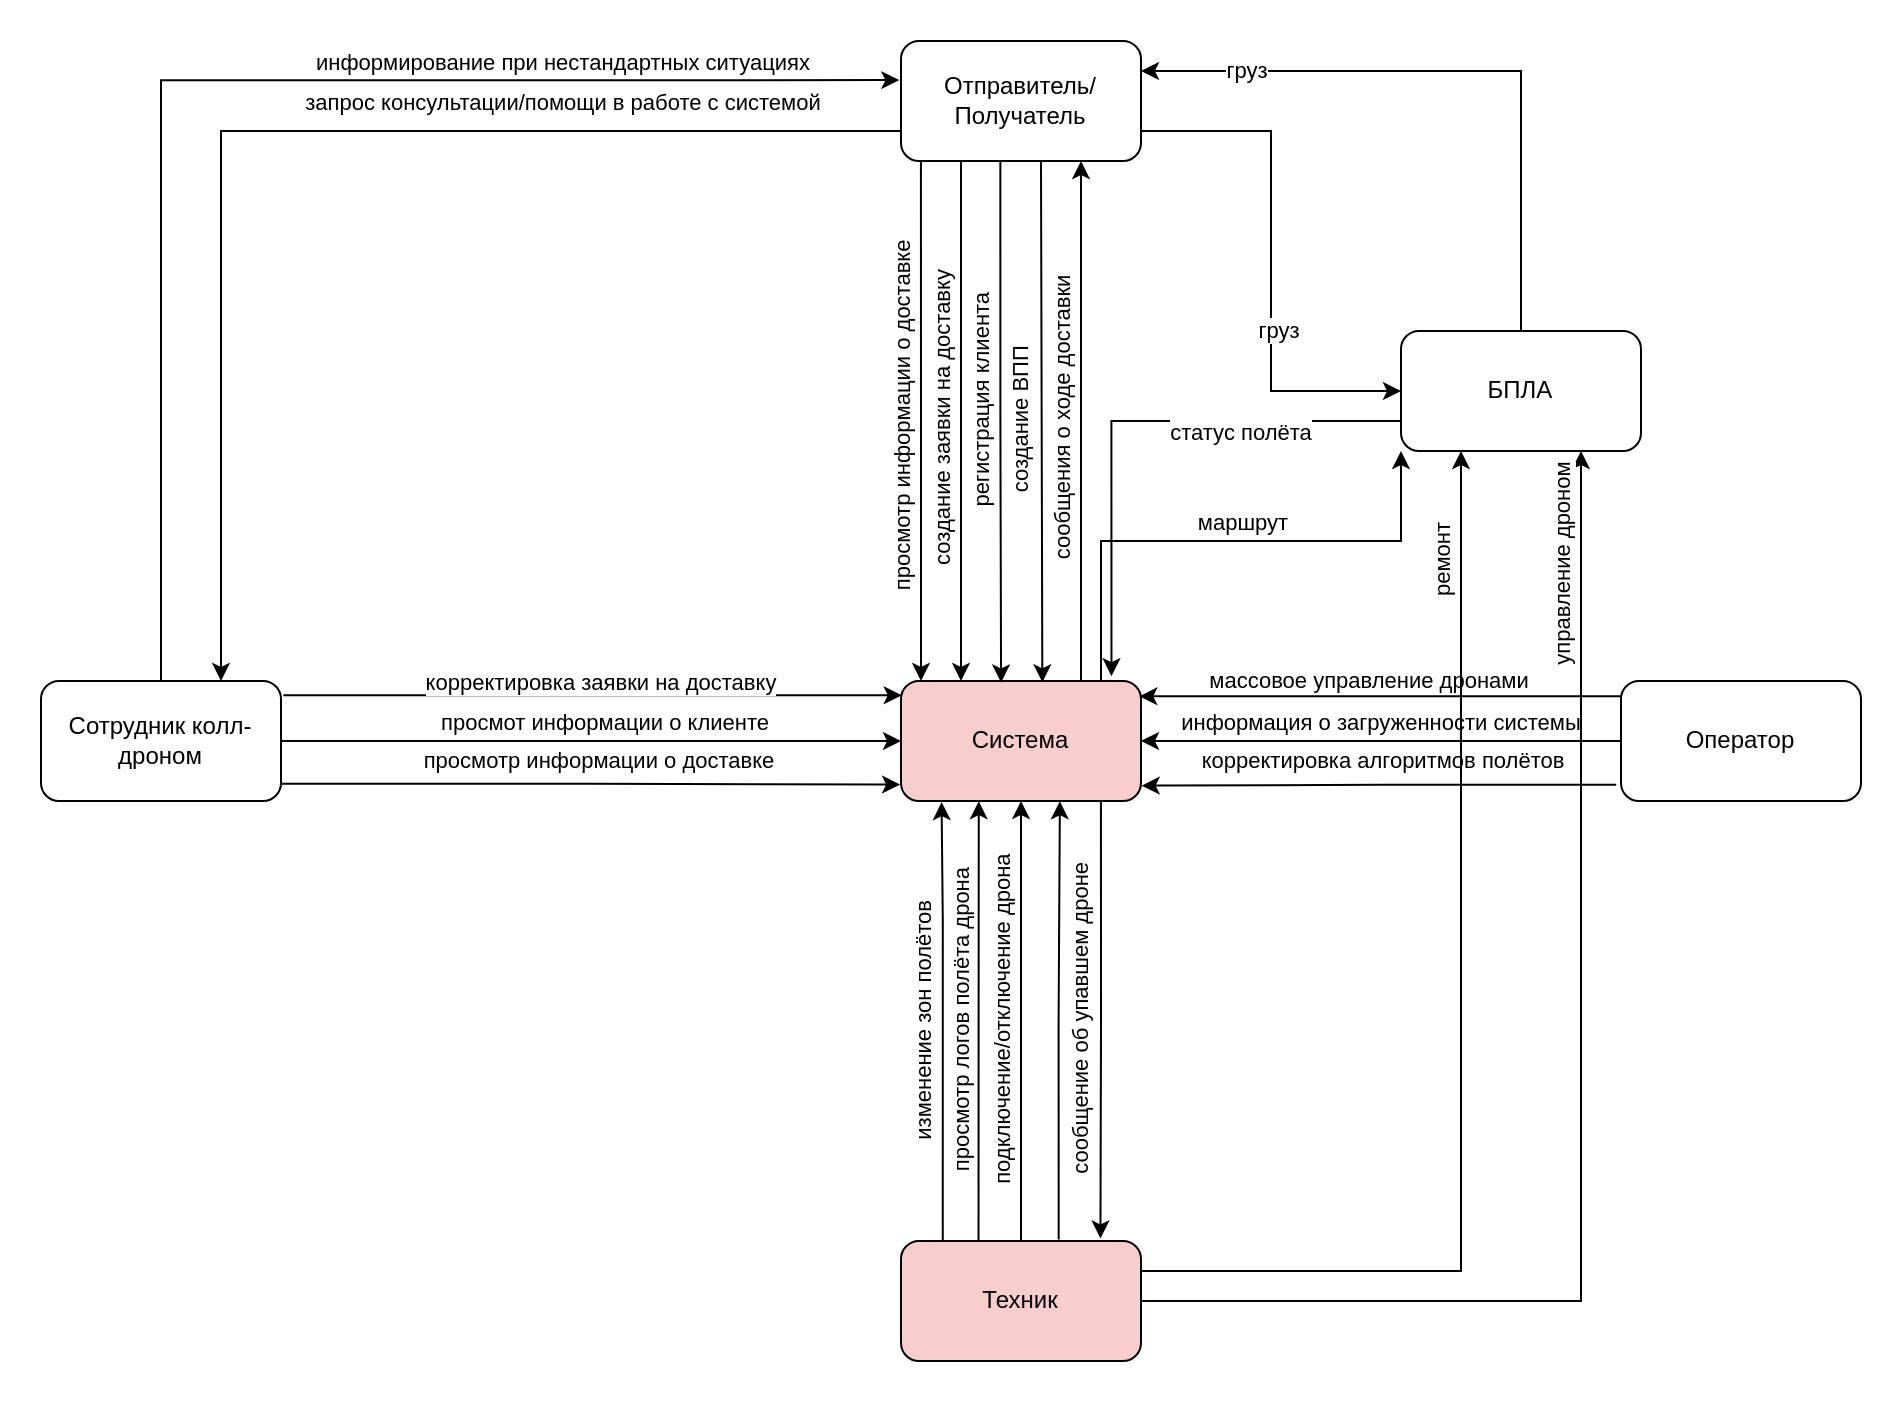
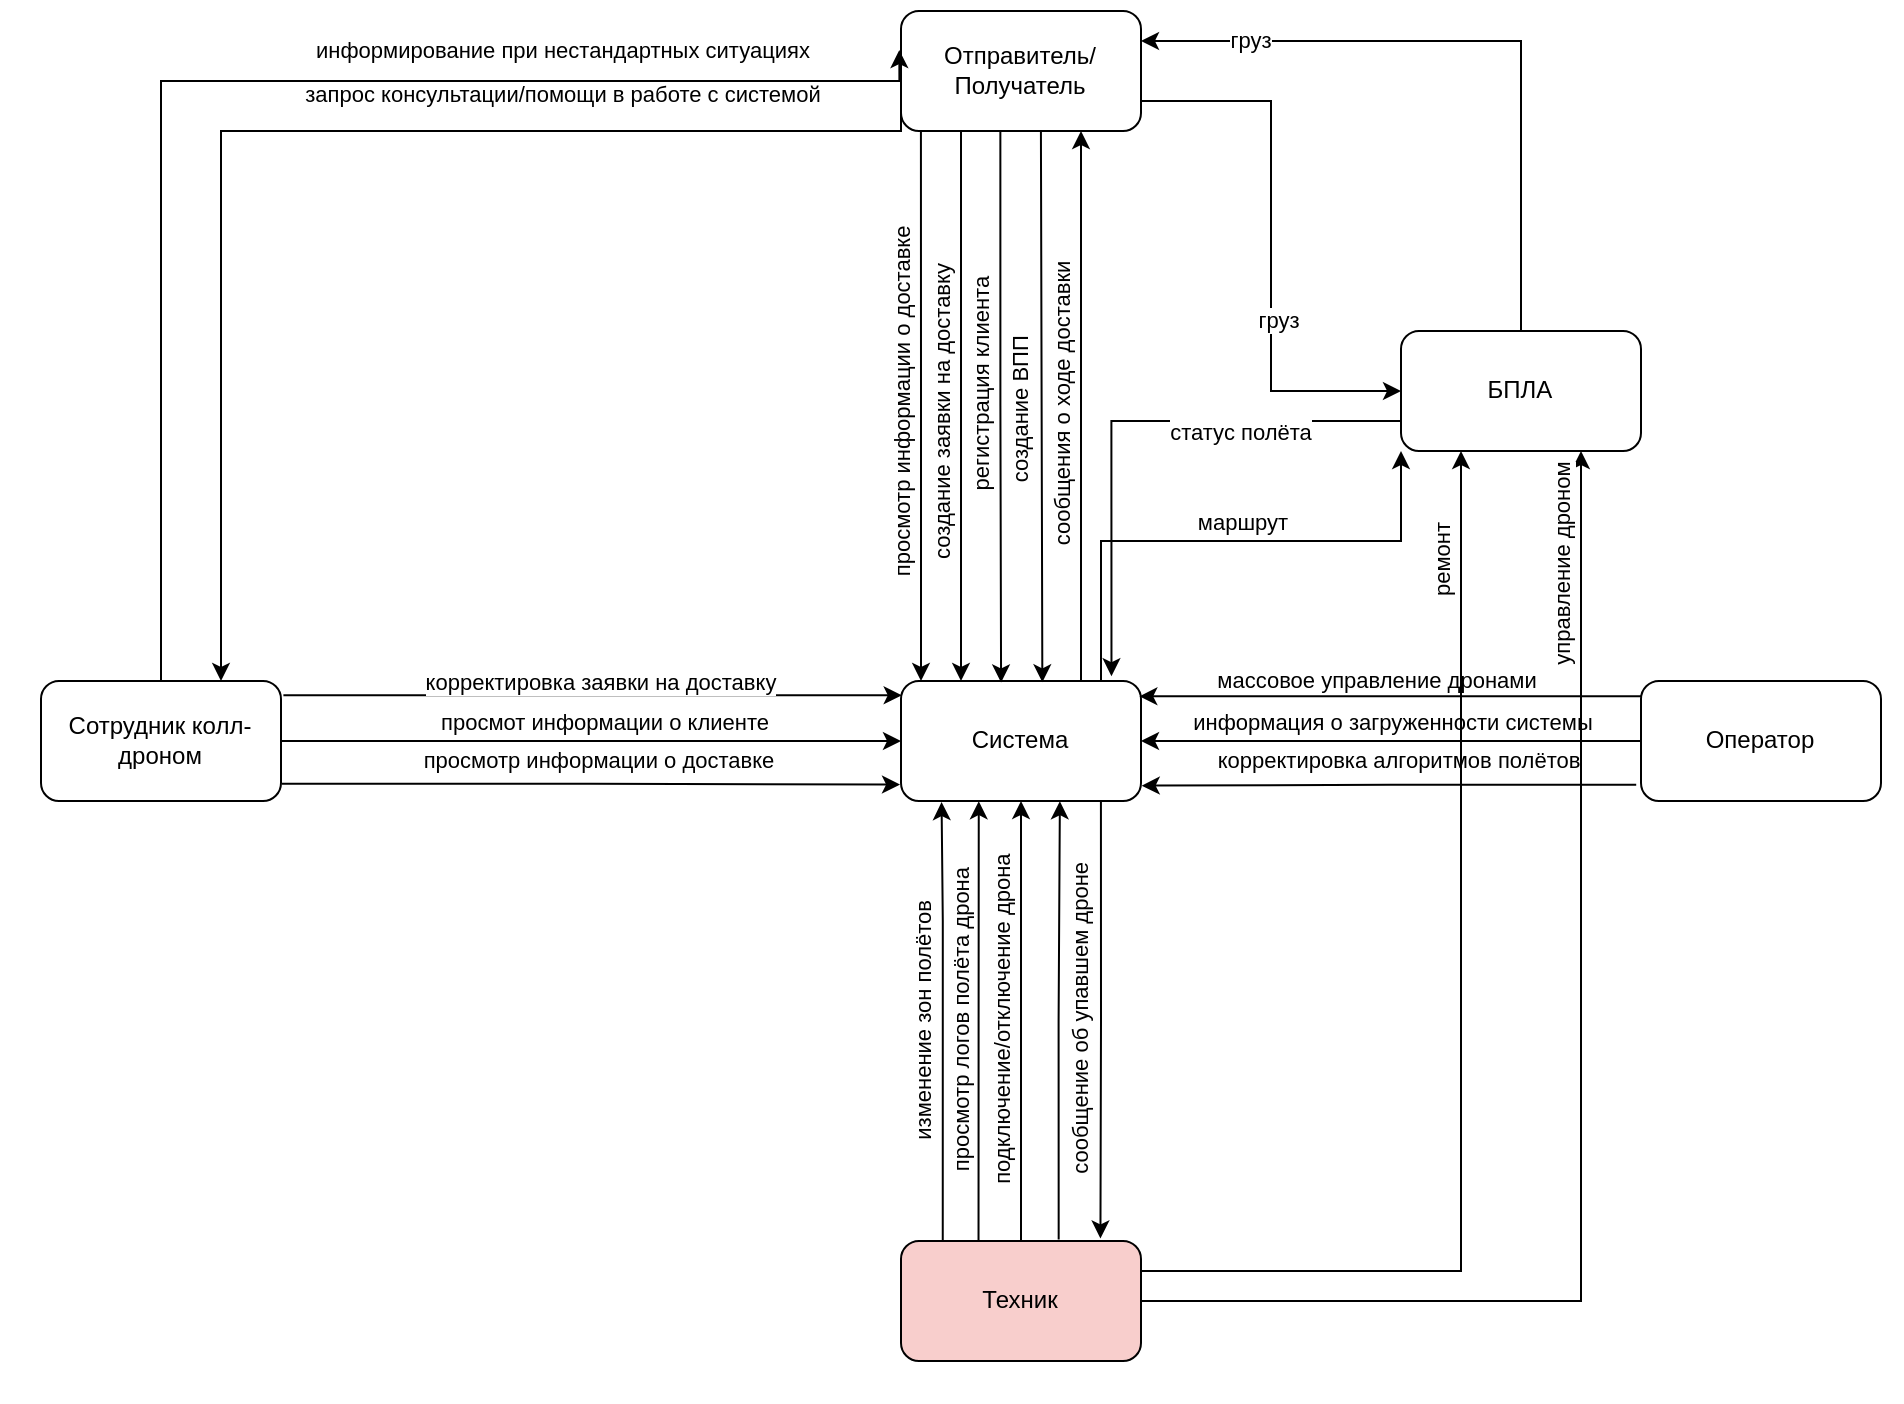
(1021, 101) -> (1021, 71)
(1021, 741) -> (1021, 741)
(1741, 741) -> (1761, 741)
